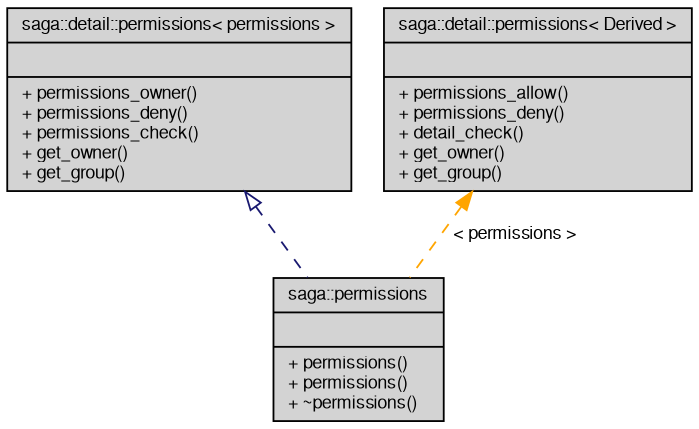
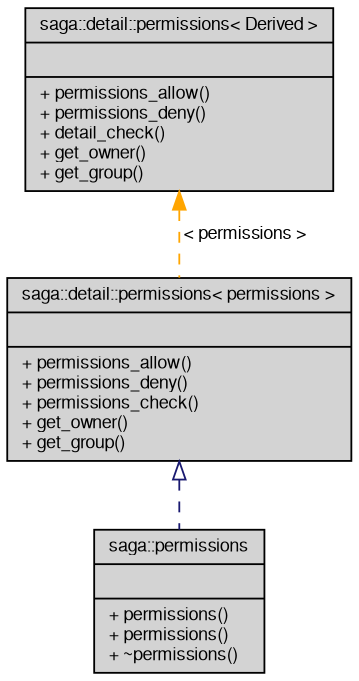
(110, 93) -> (107, 363)
(436, 242) -> (179, 244)
